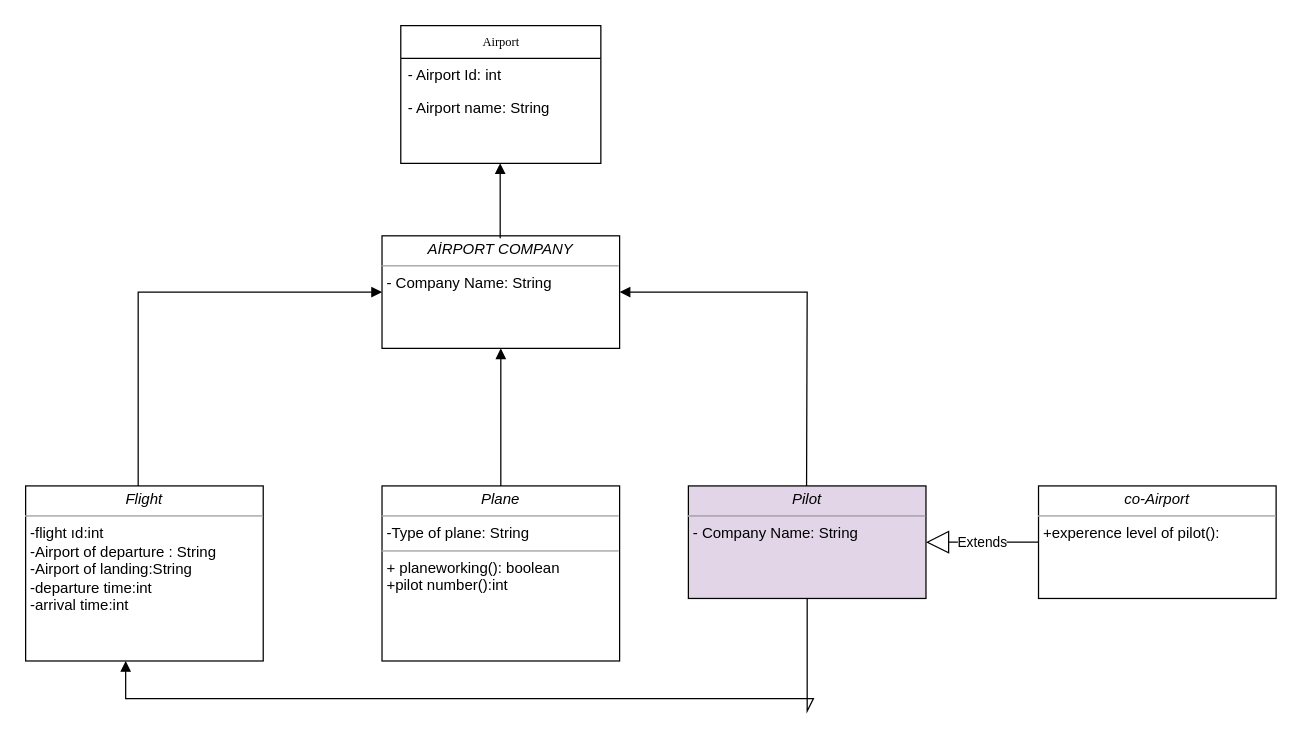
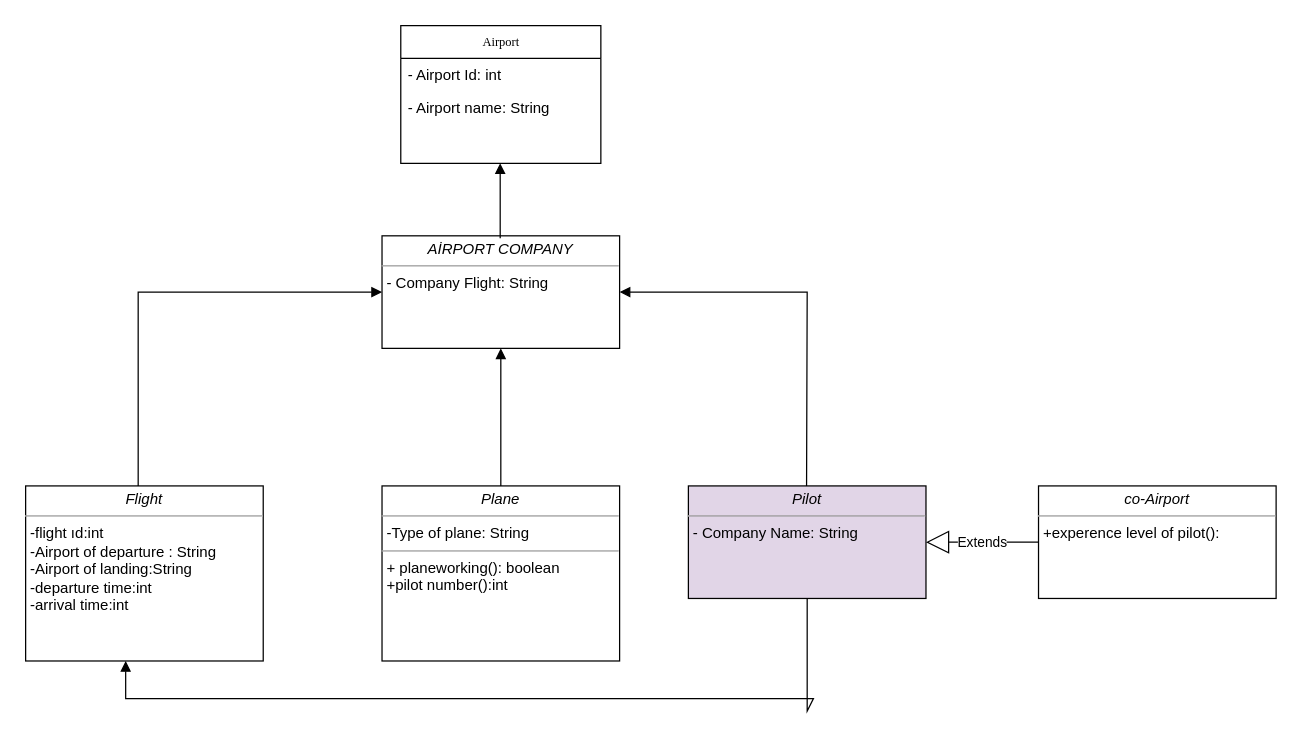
(465, 254) -> (469, 254)
